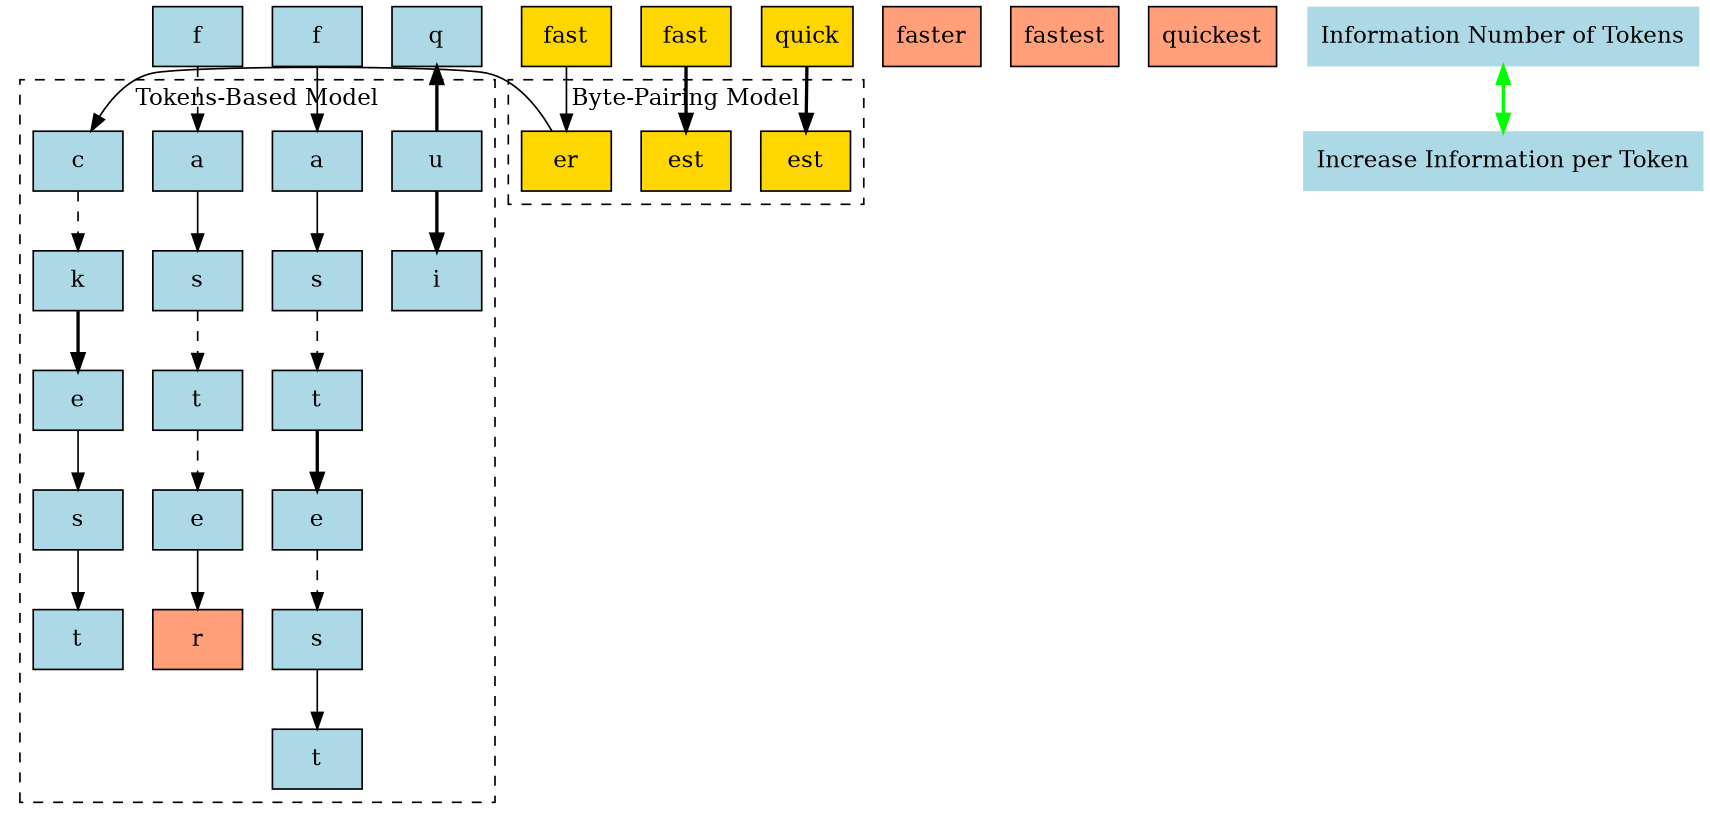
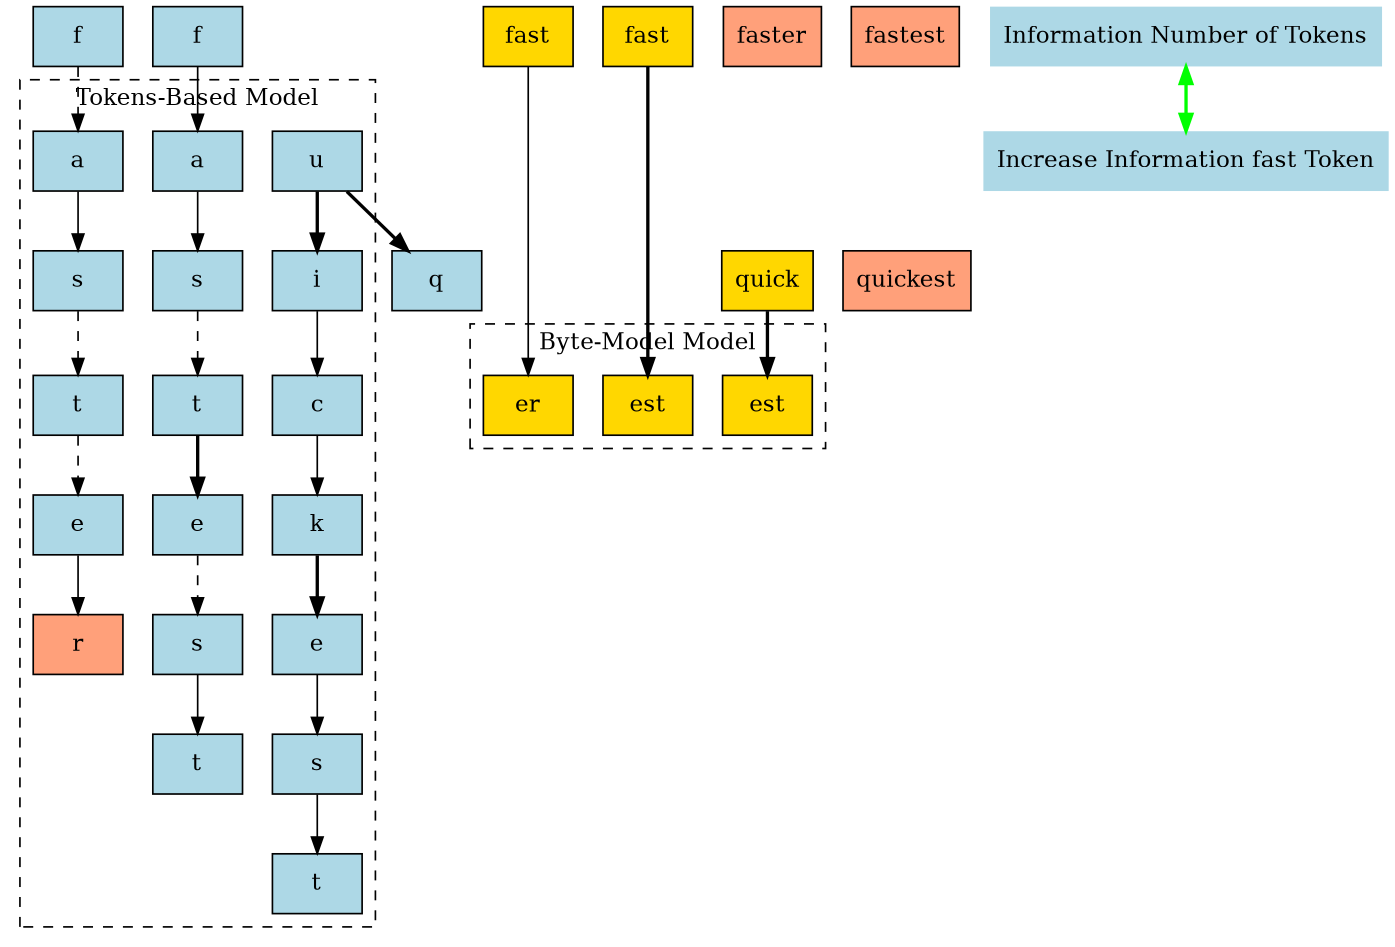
(329, 67) -> (317, 335)
(686, 99) -> (648, 343)
(1503, 161) -> (1186, 161)
(78, 213) -> (317, 457)
